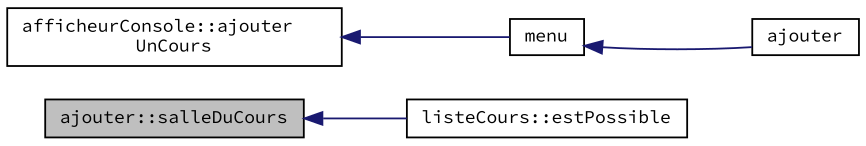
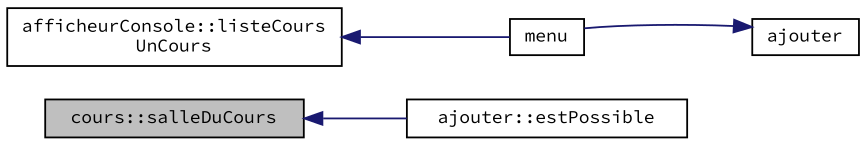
(175, 37) -> (175, 37)
(677, 49) -> (659, 25)
(175, 118) -> (175, 118)
(547, 118) -> (547, 118)
